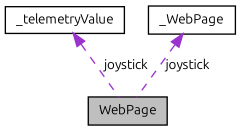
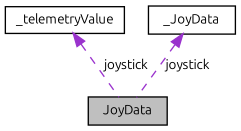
(192, 20) -> (192, 20)
(128, 111) -> (128, 111)
